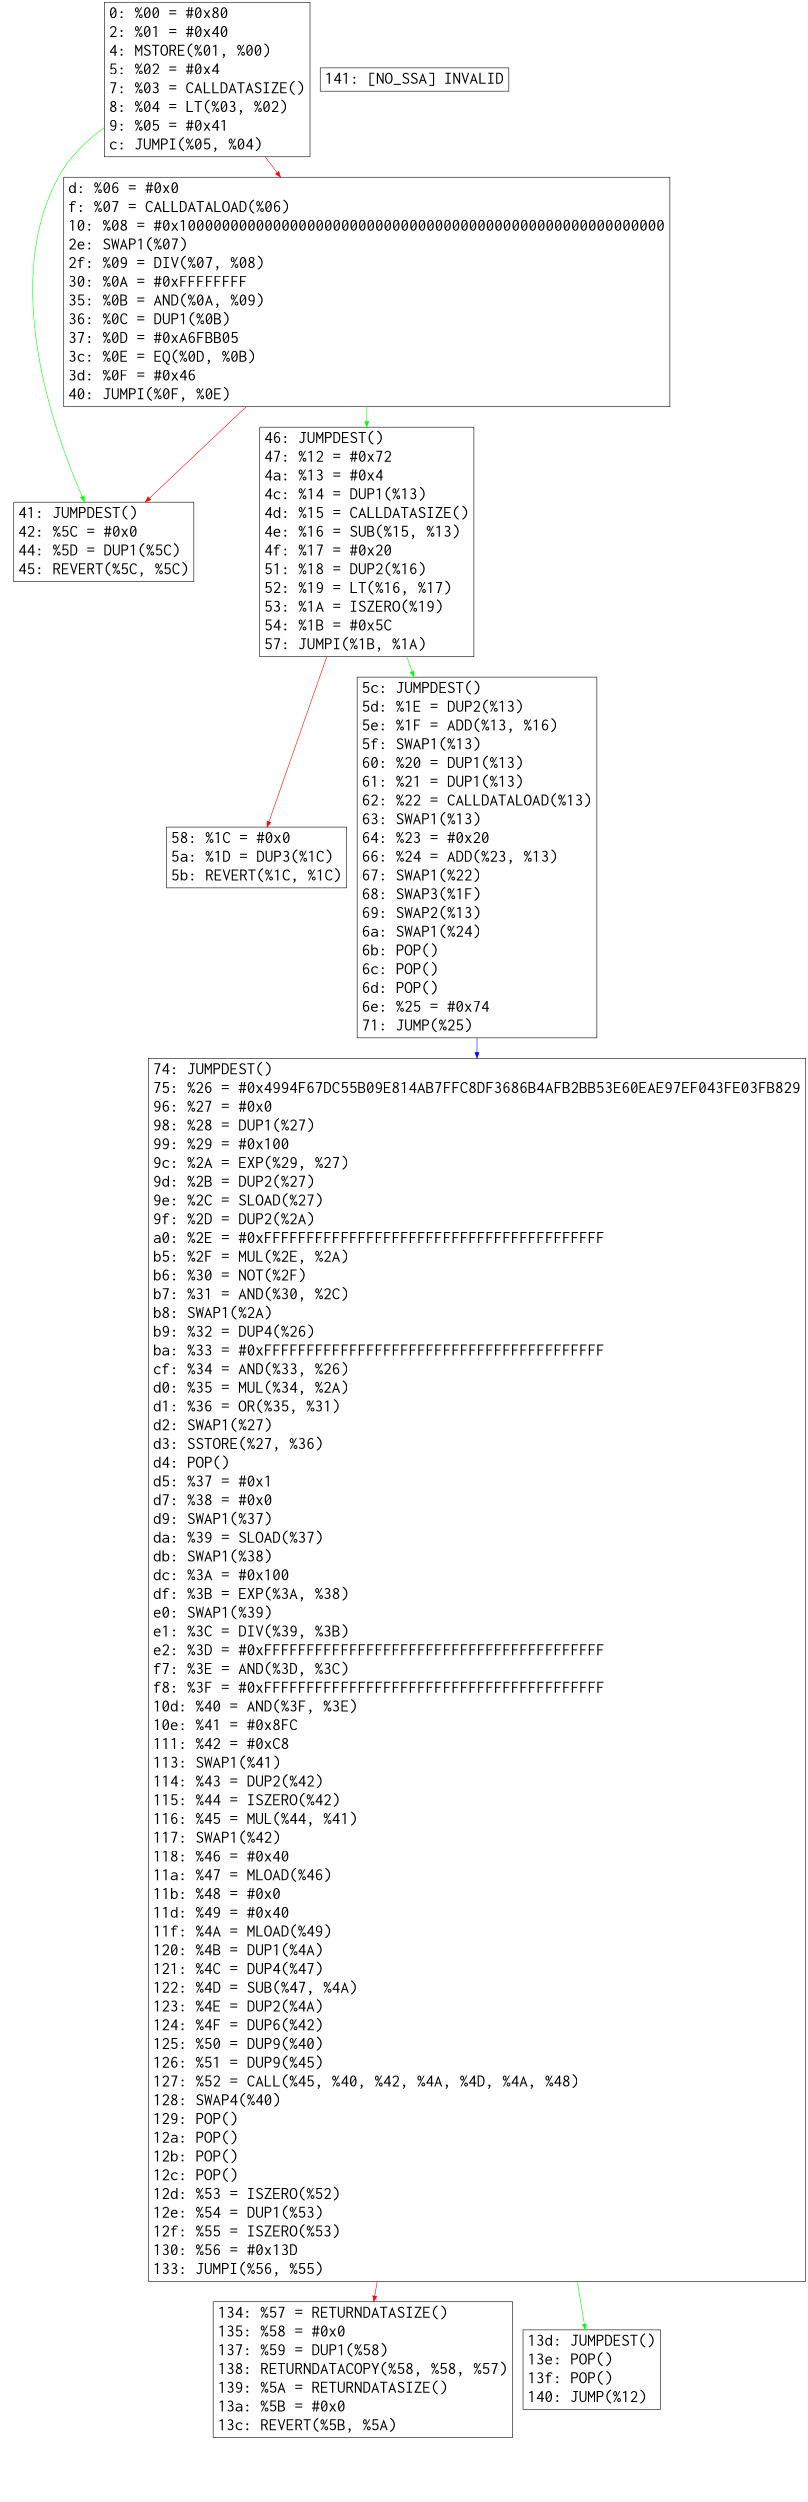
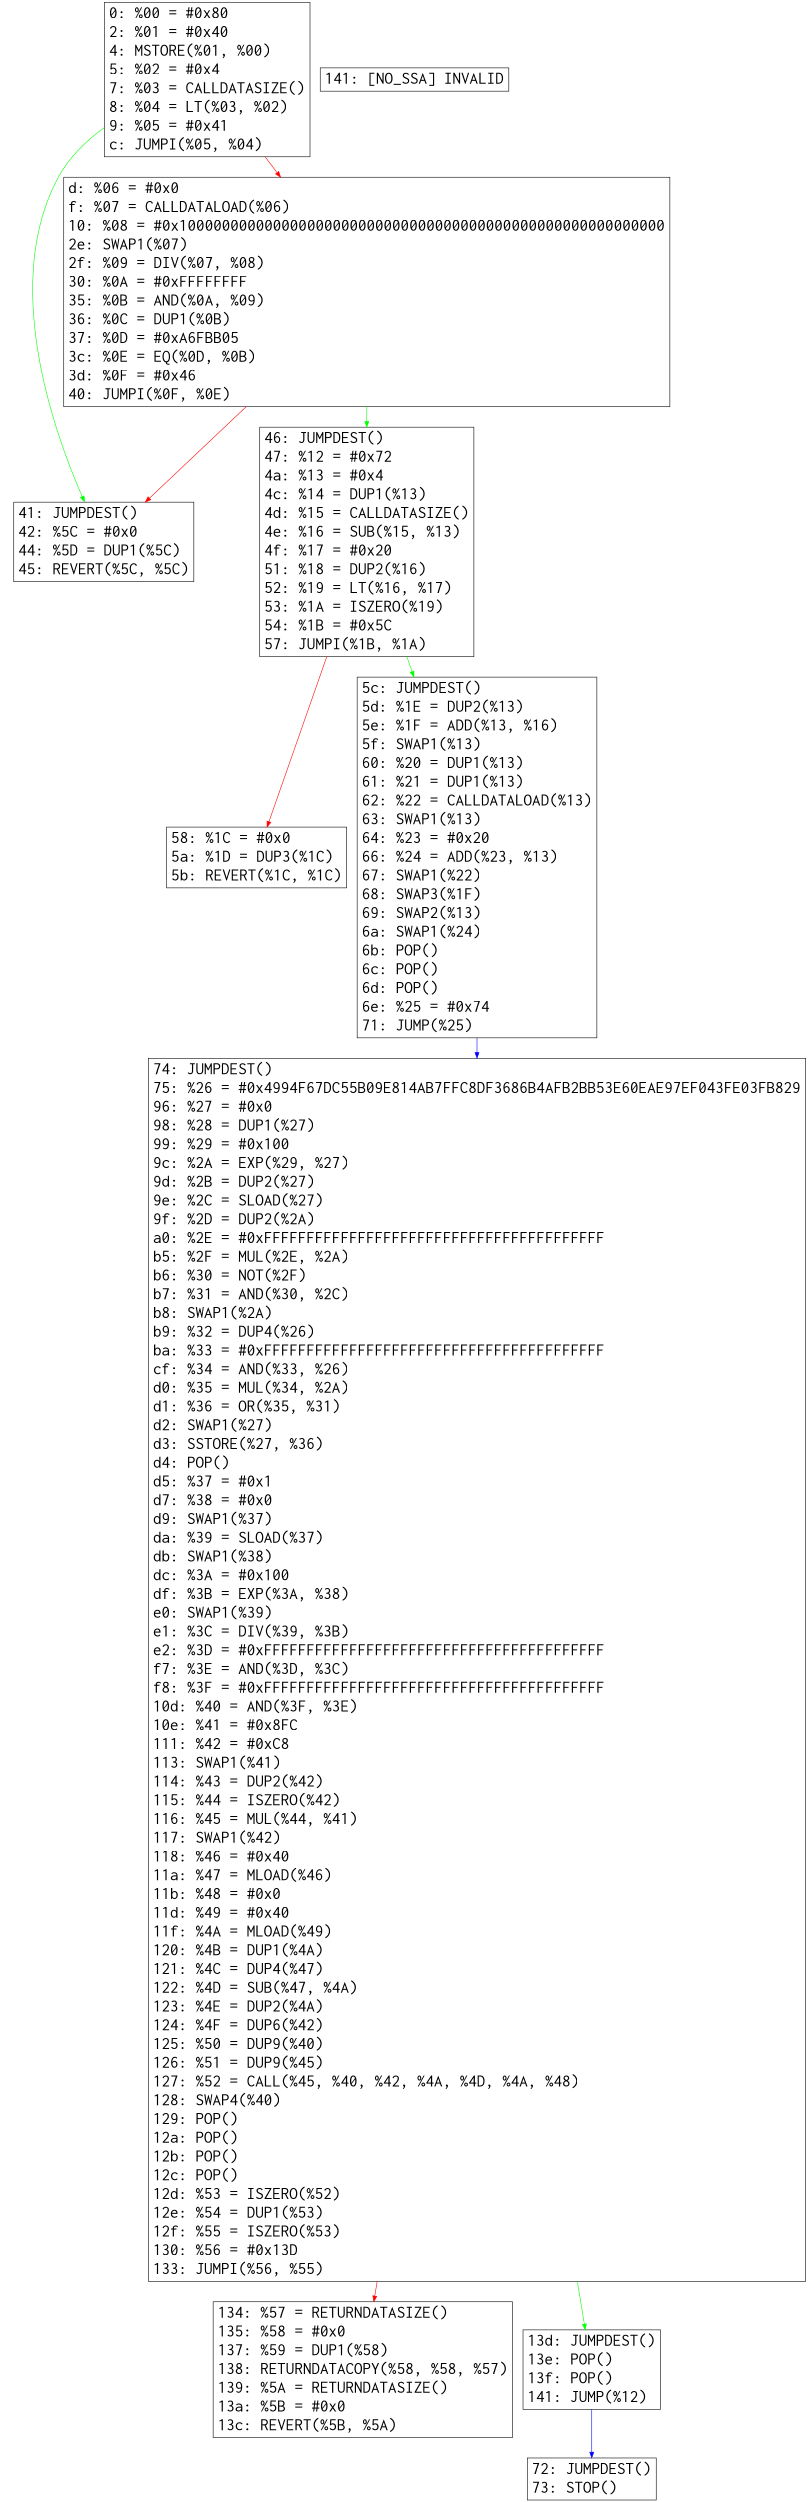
(592, 2370) -> (592, 2370)
none -> (592, 2479)
